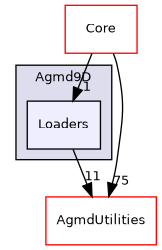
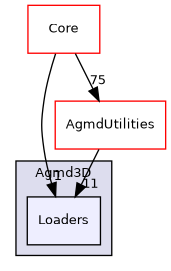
(64, 78) -> (64, 174)
(80, 168) -> (89, 170)
